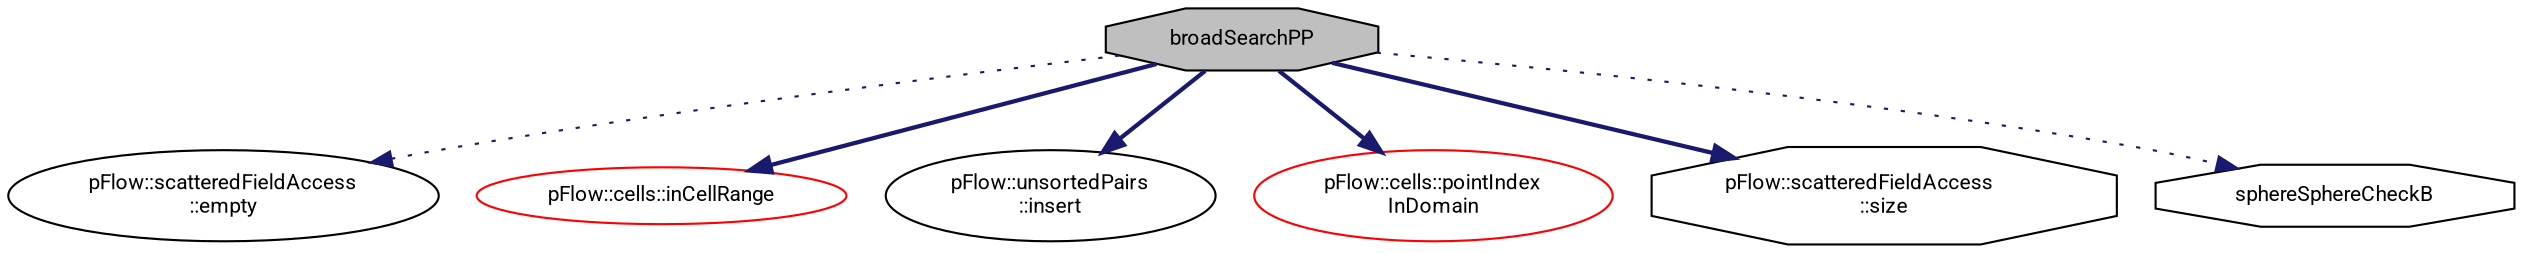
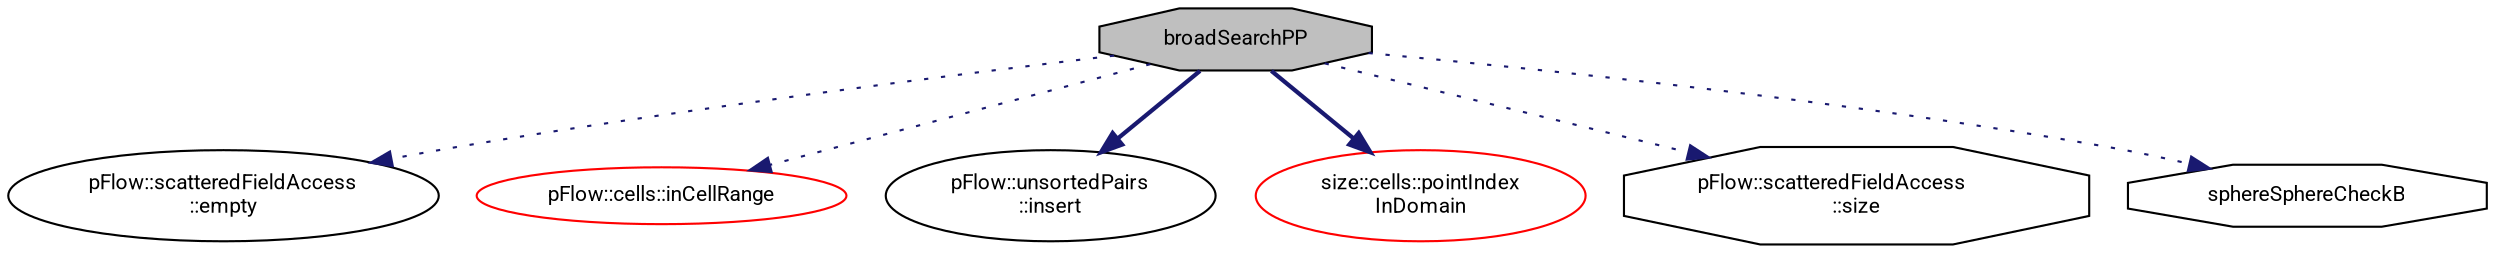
(1523, 108) -> (1506, 108)
(963, 115) -> (960, 115)
(1433, 196) -> (1421, 196)
